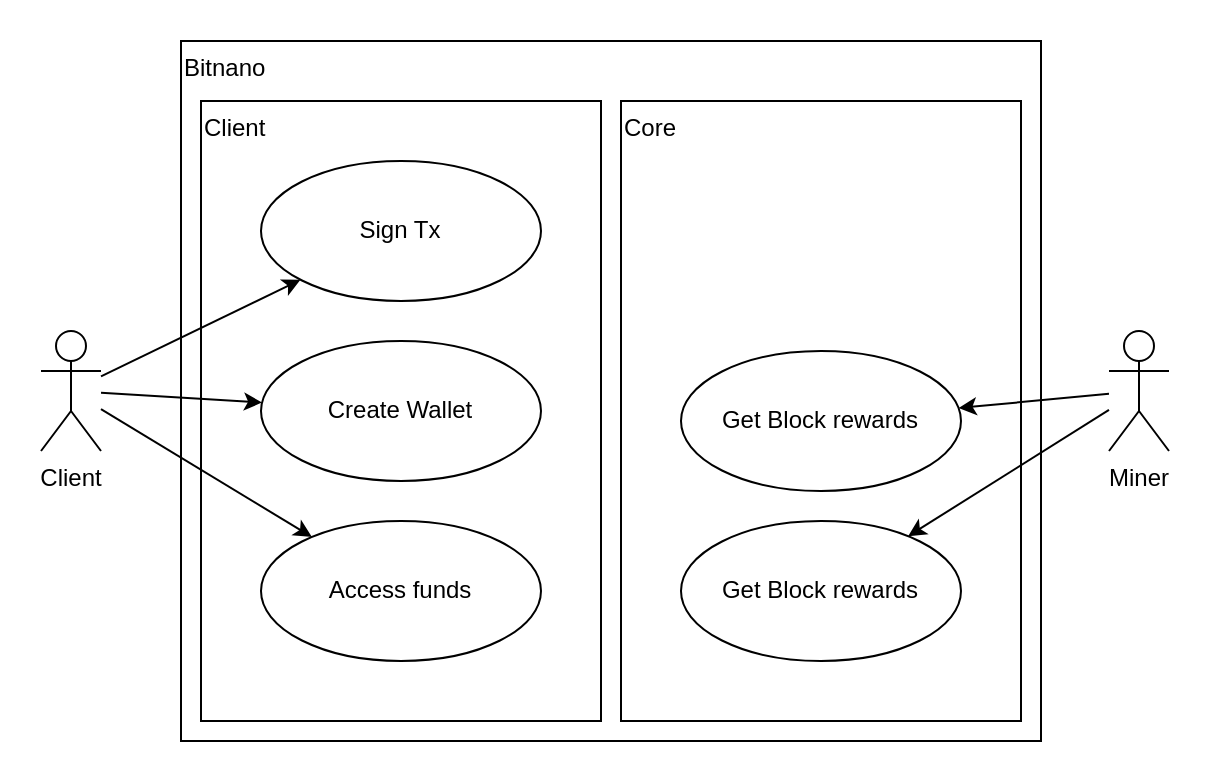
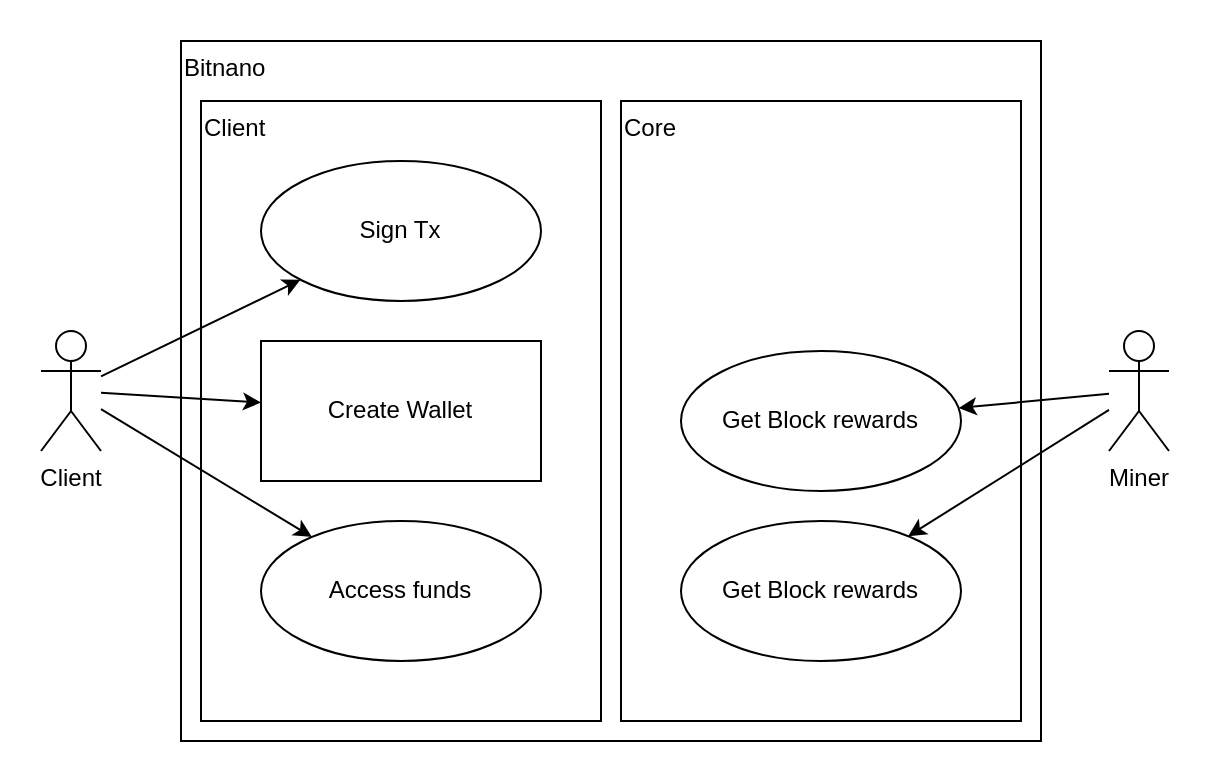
(401, 411) -> (401, 411)
